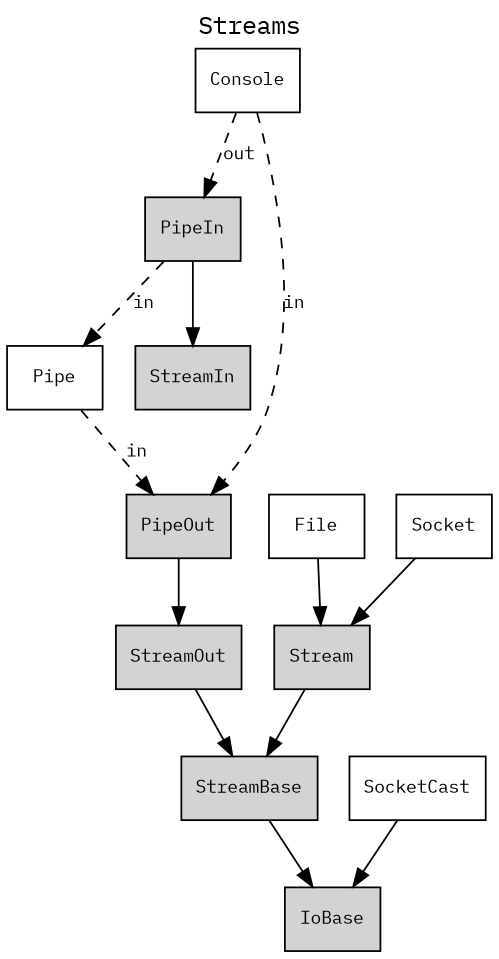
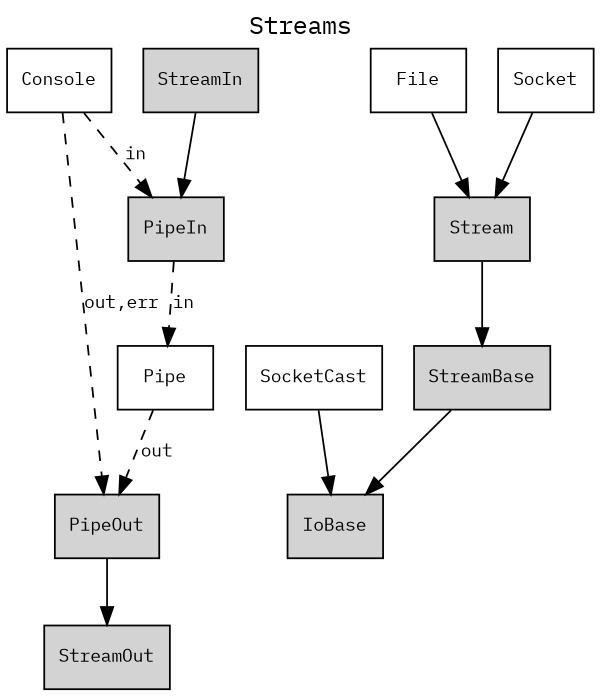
(240, 155) -> (136, 155)
(193, 295) -> (190, 146)
(295, 303) -> (122, 303)
(137, 452) -> (157, 452)
(210, 715) -> none
